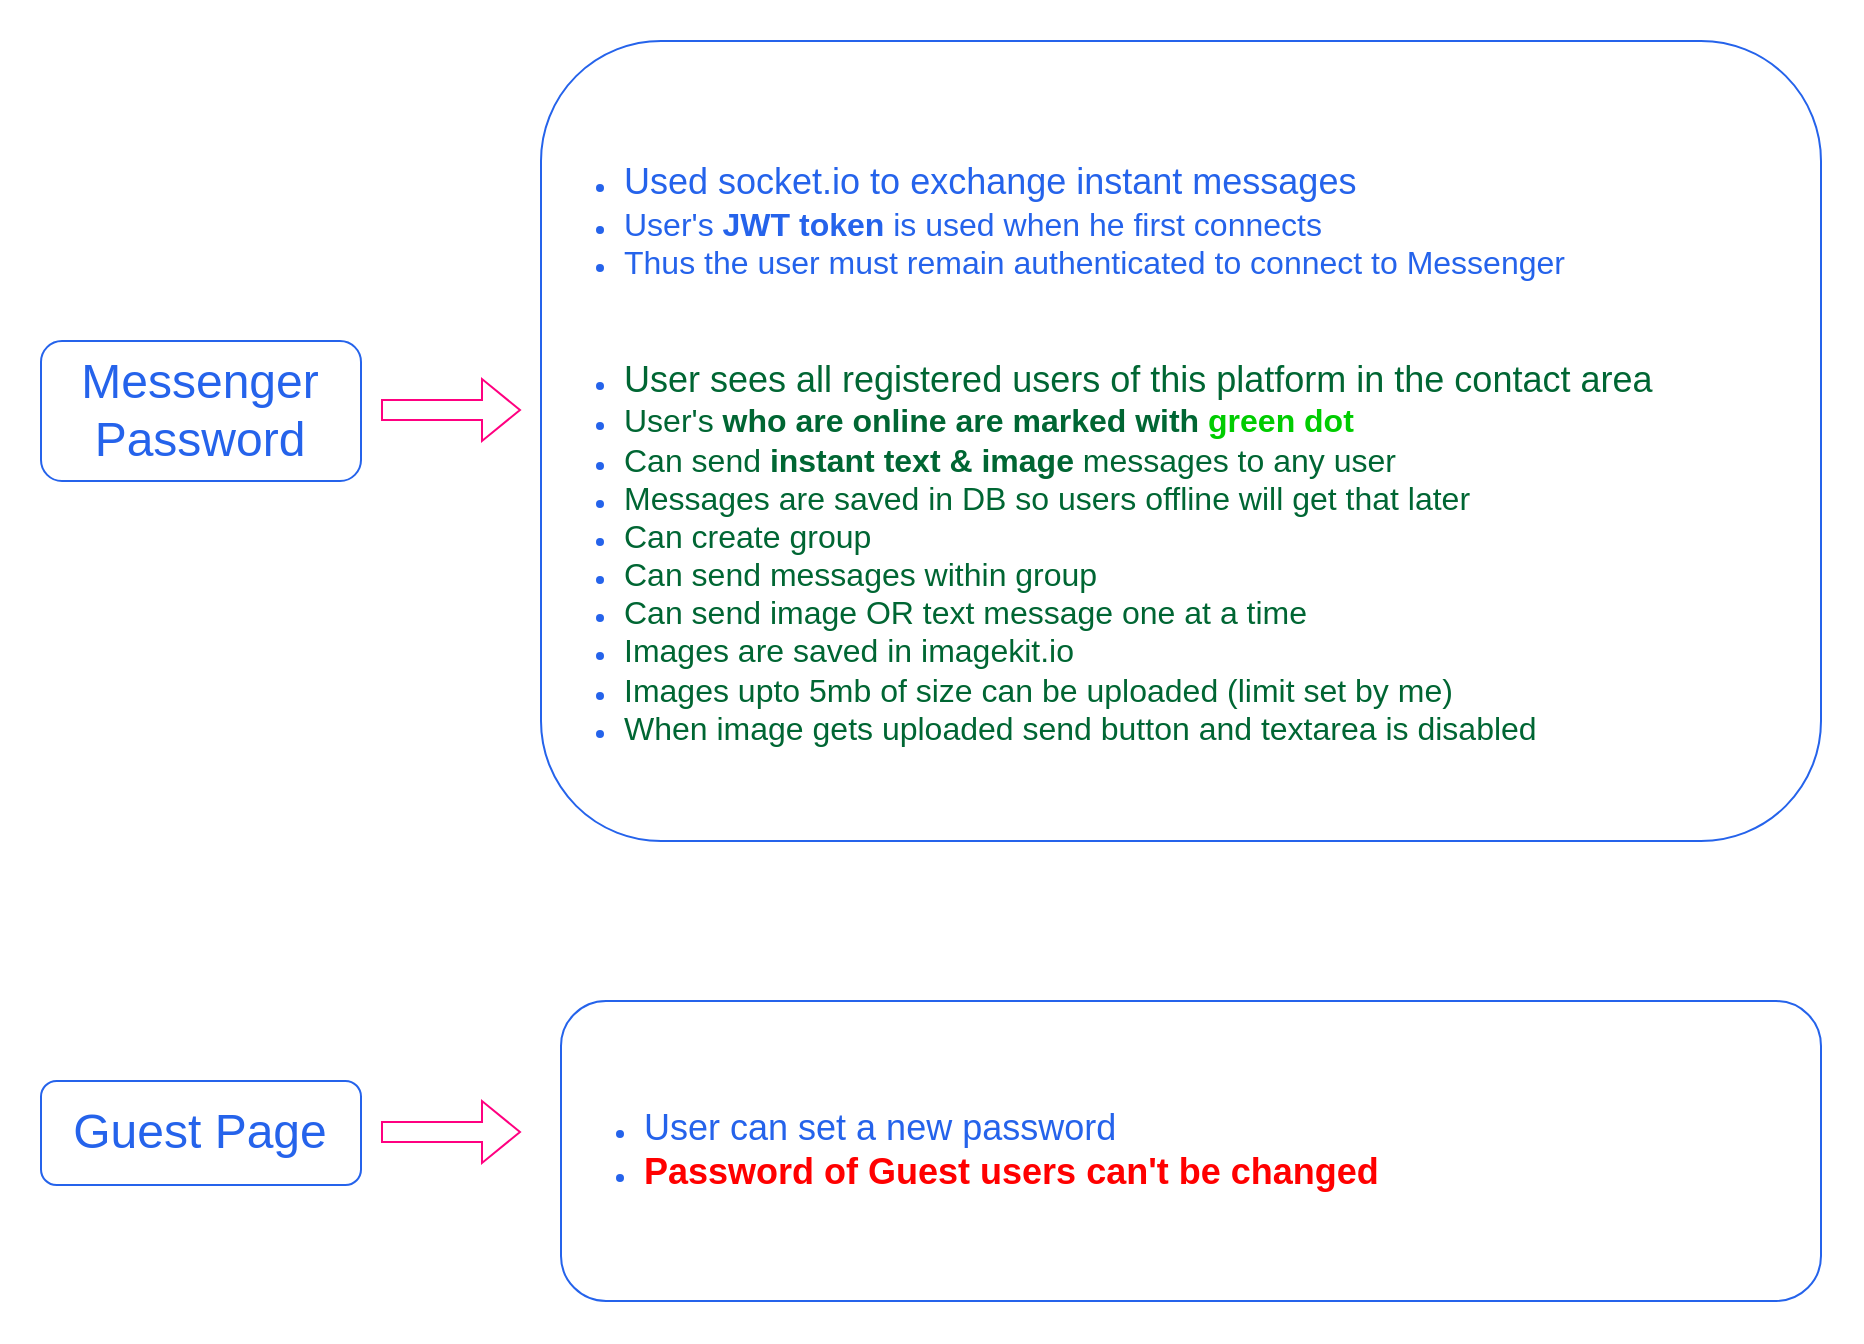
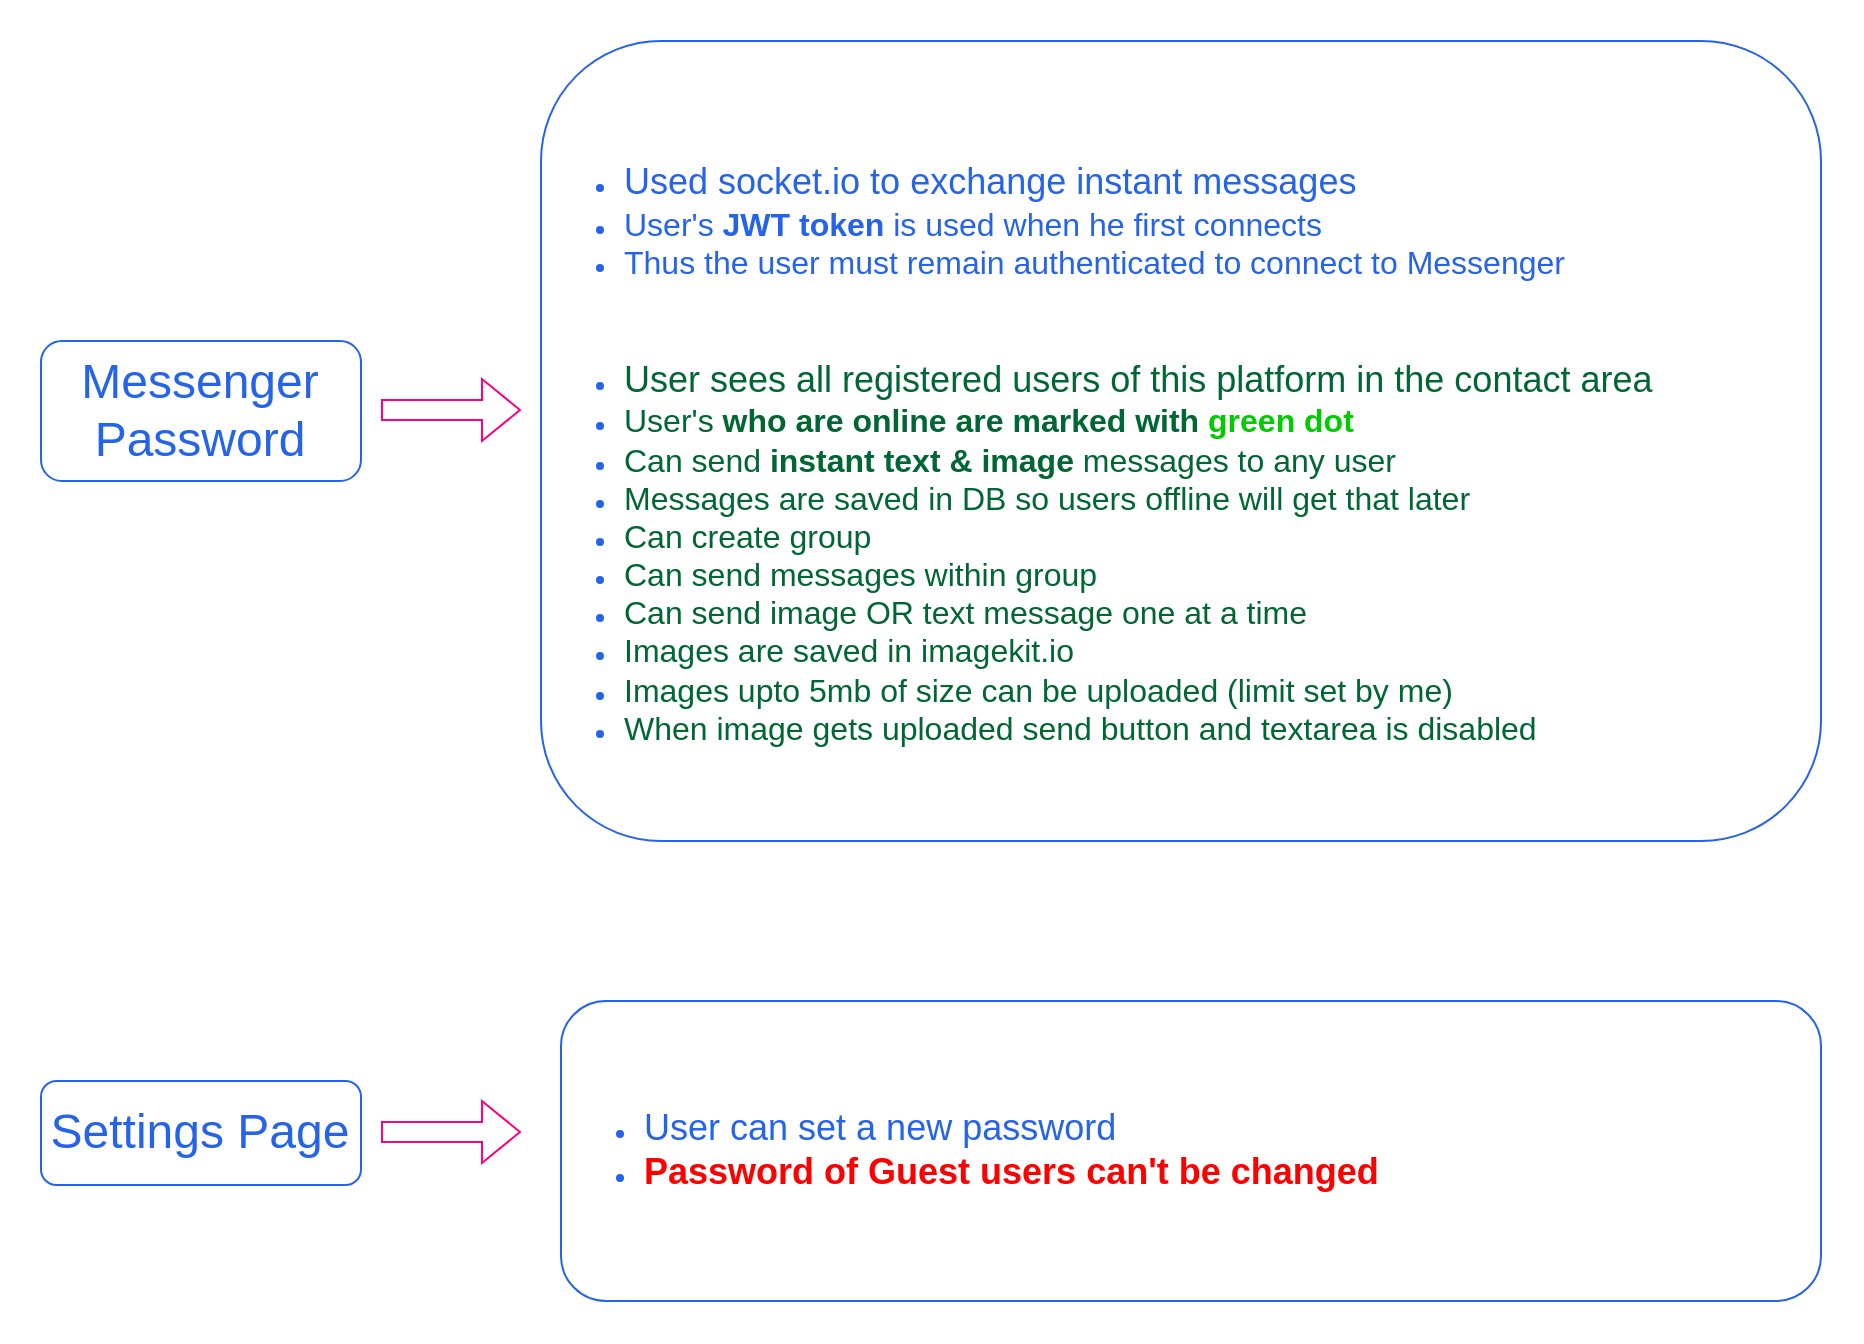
(201, 1133) -> (201, 1133)
